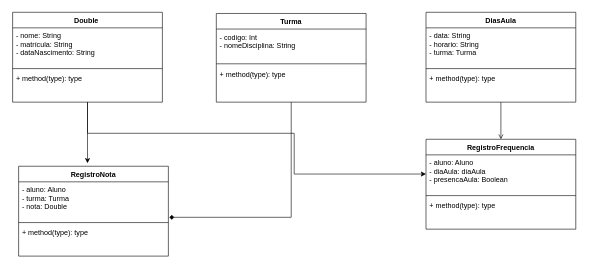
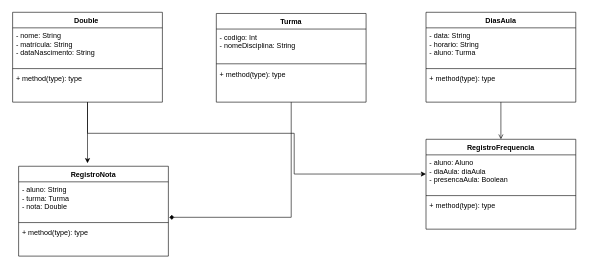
(454, 36) -> (454, 36)
(45, 190) -> (47, 190)
